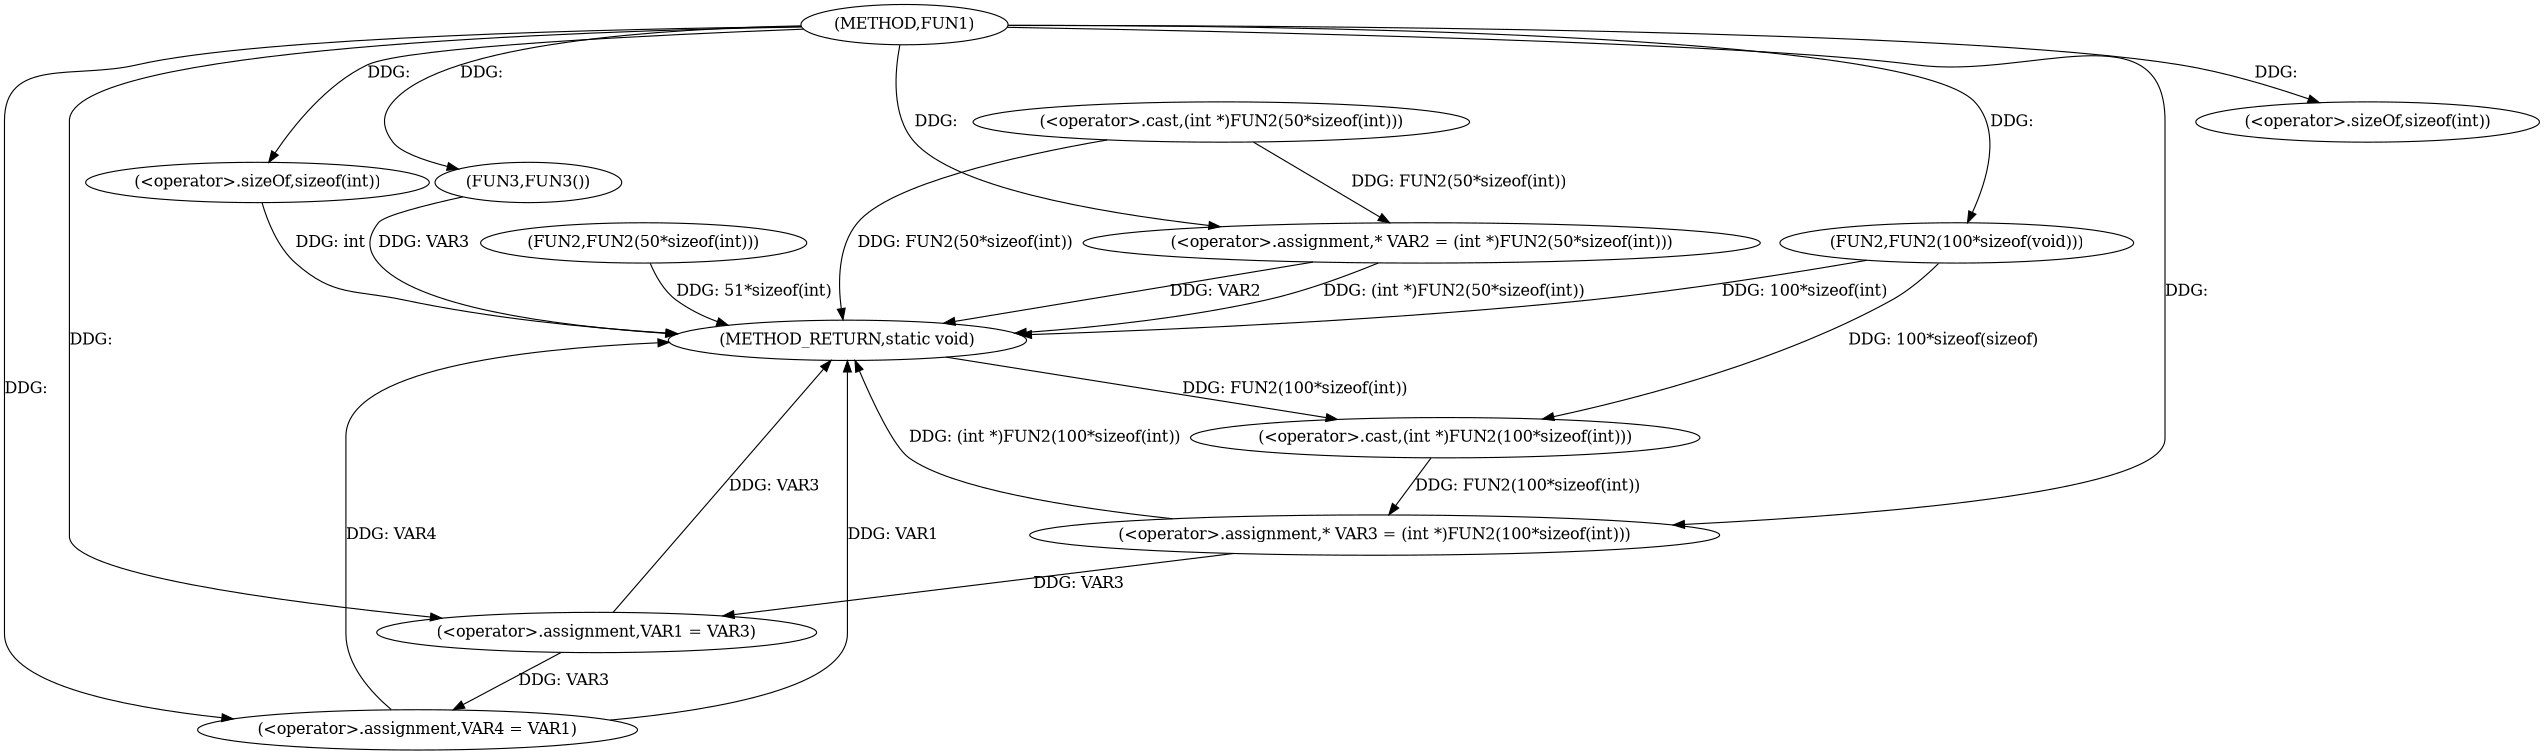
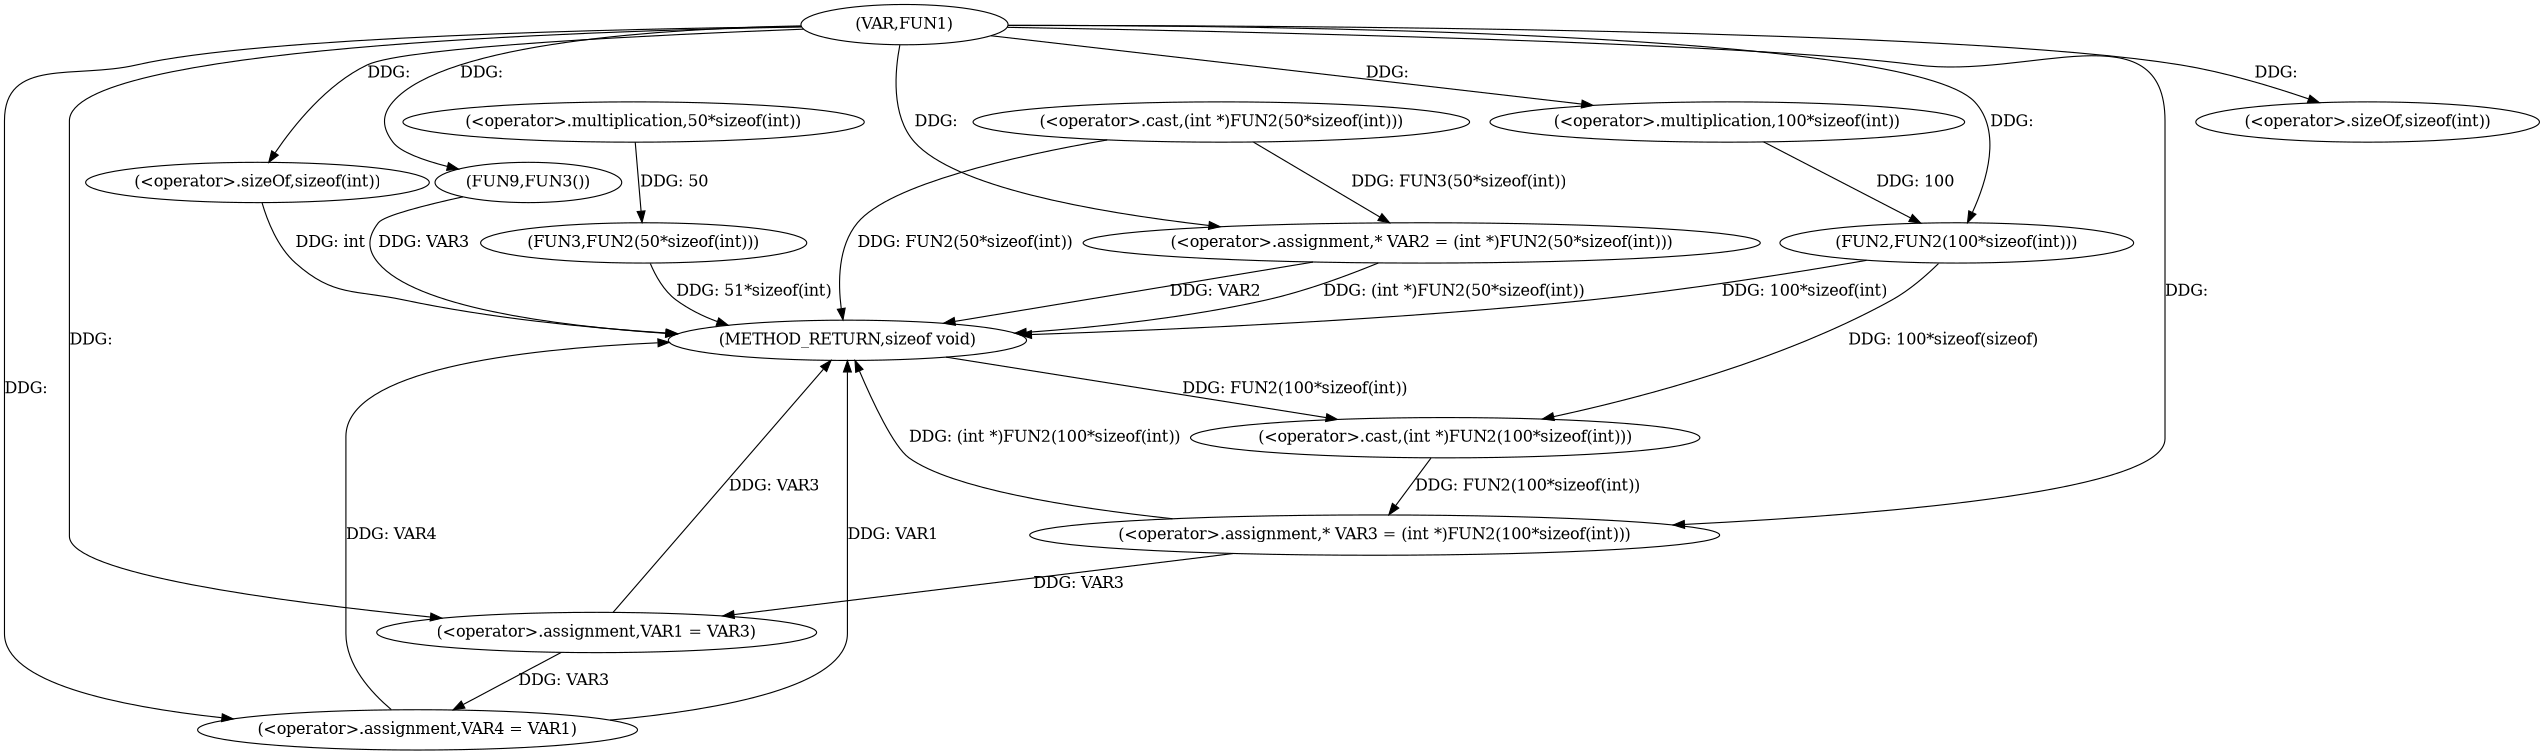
(905, 25) -> (905, 25)
none -> (634, 122)
none -> (1727, 122)
(528, 182) -> (528, 182)
(1459, 182) -> (1459, 182)
(644, 243) -> (644, 243)
(1957, 243) -> (1957, 243)
(847, 340) -> (847, 340)
